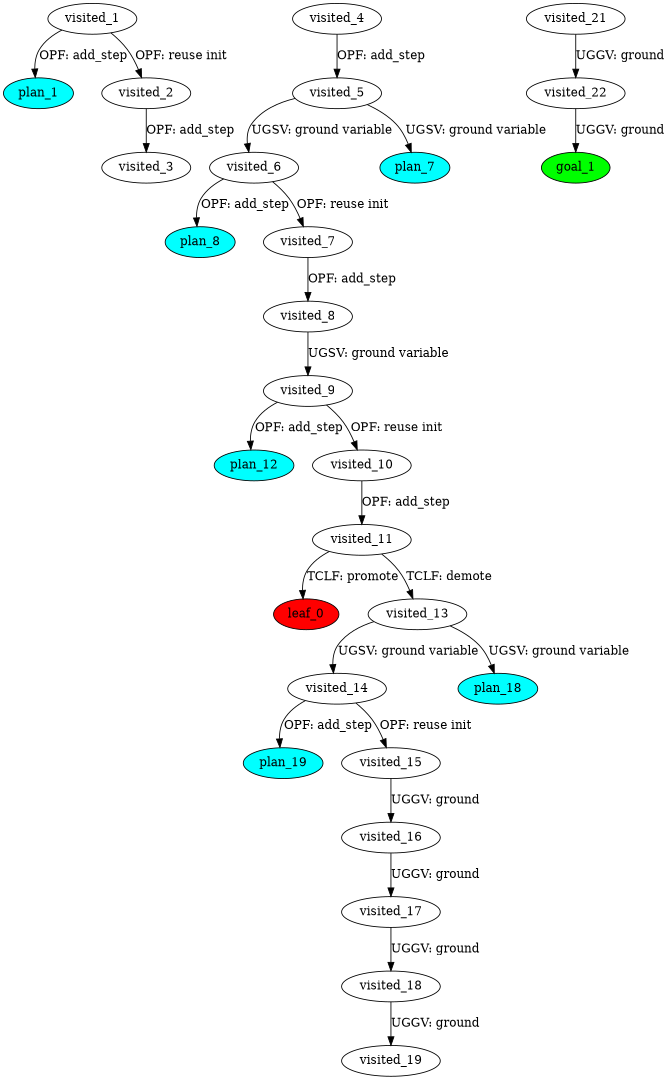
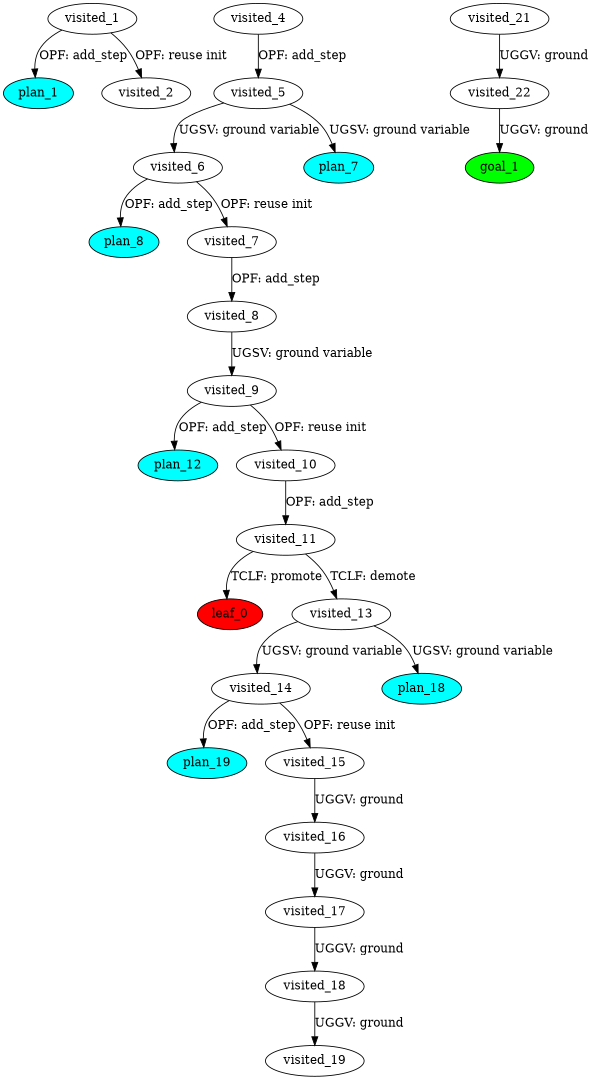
(146, 168) -> none
